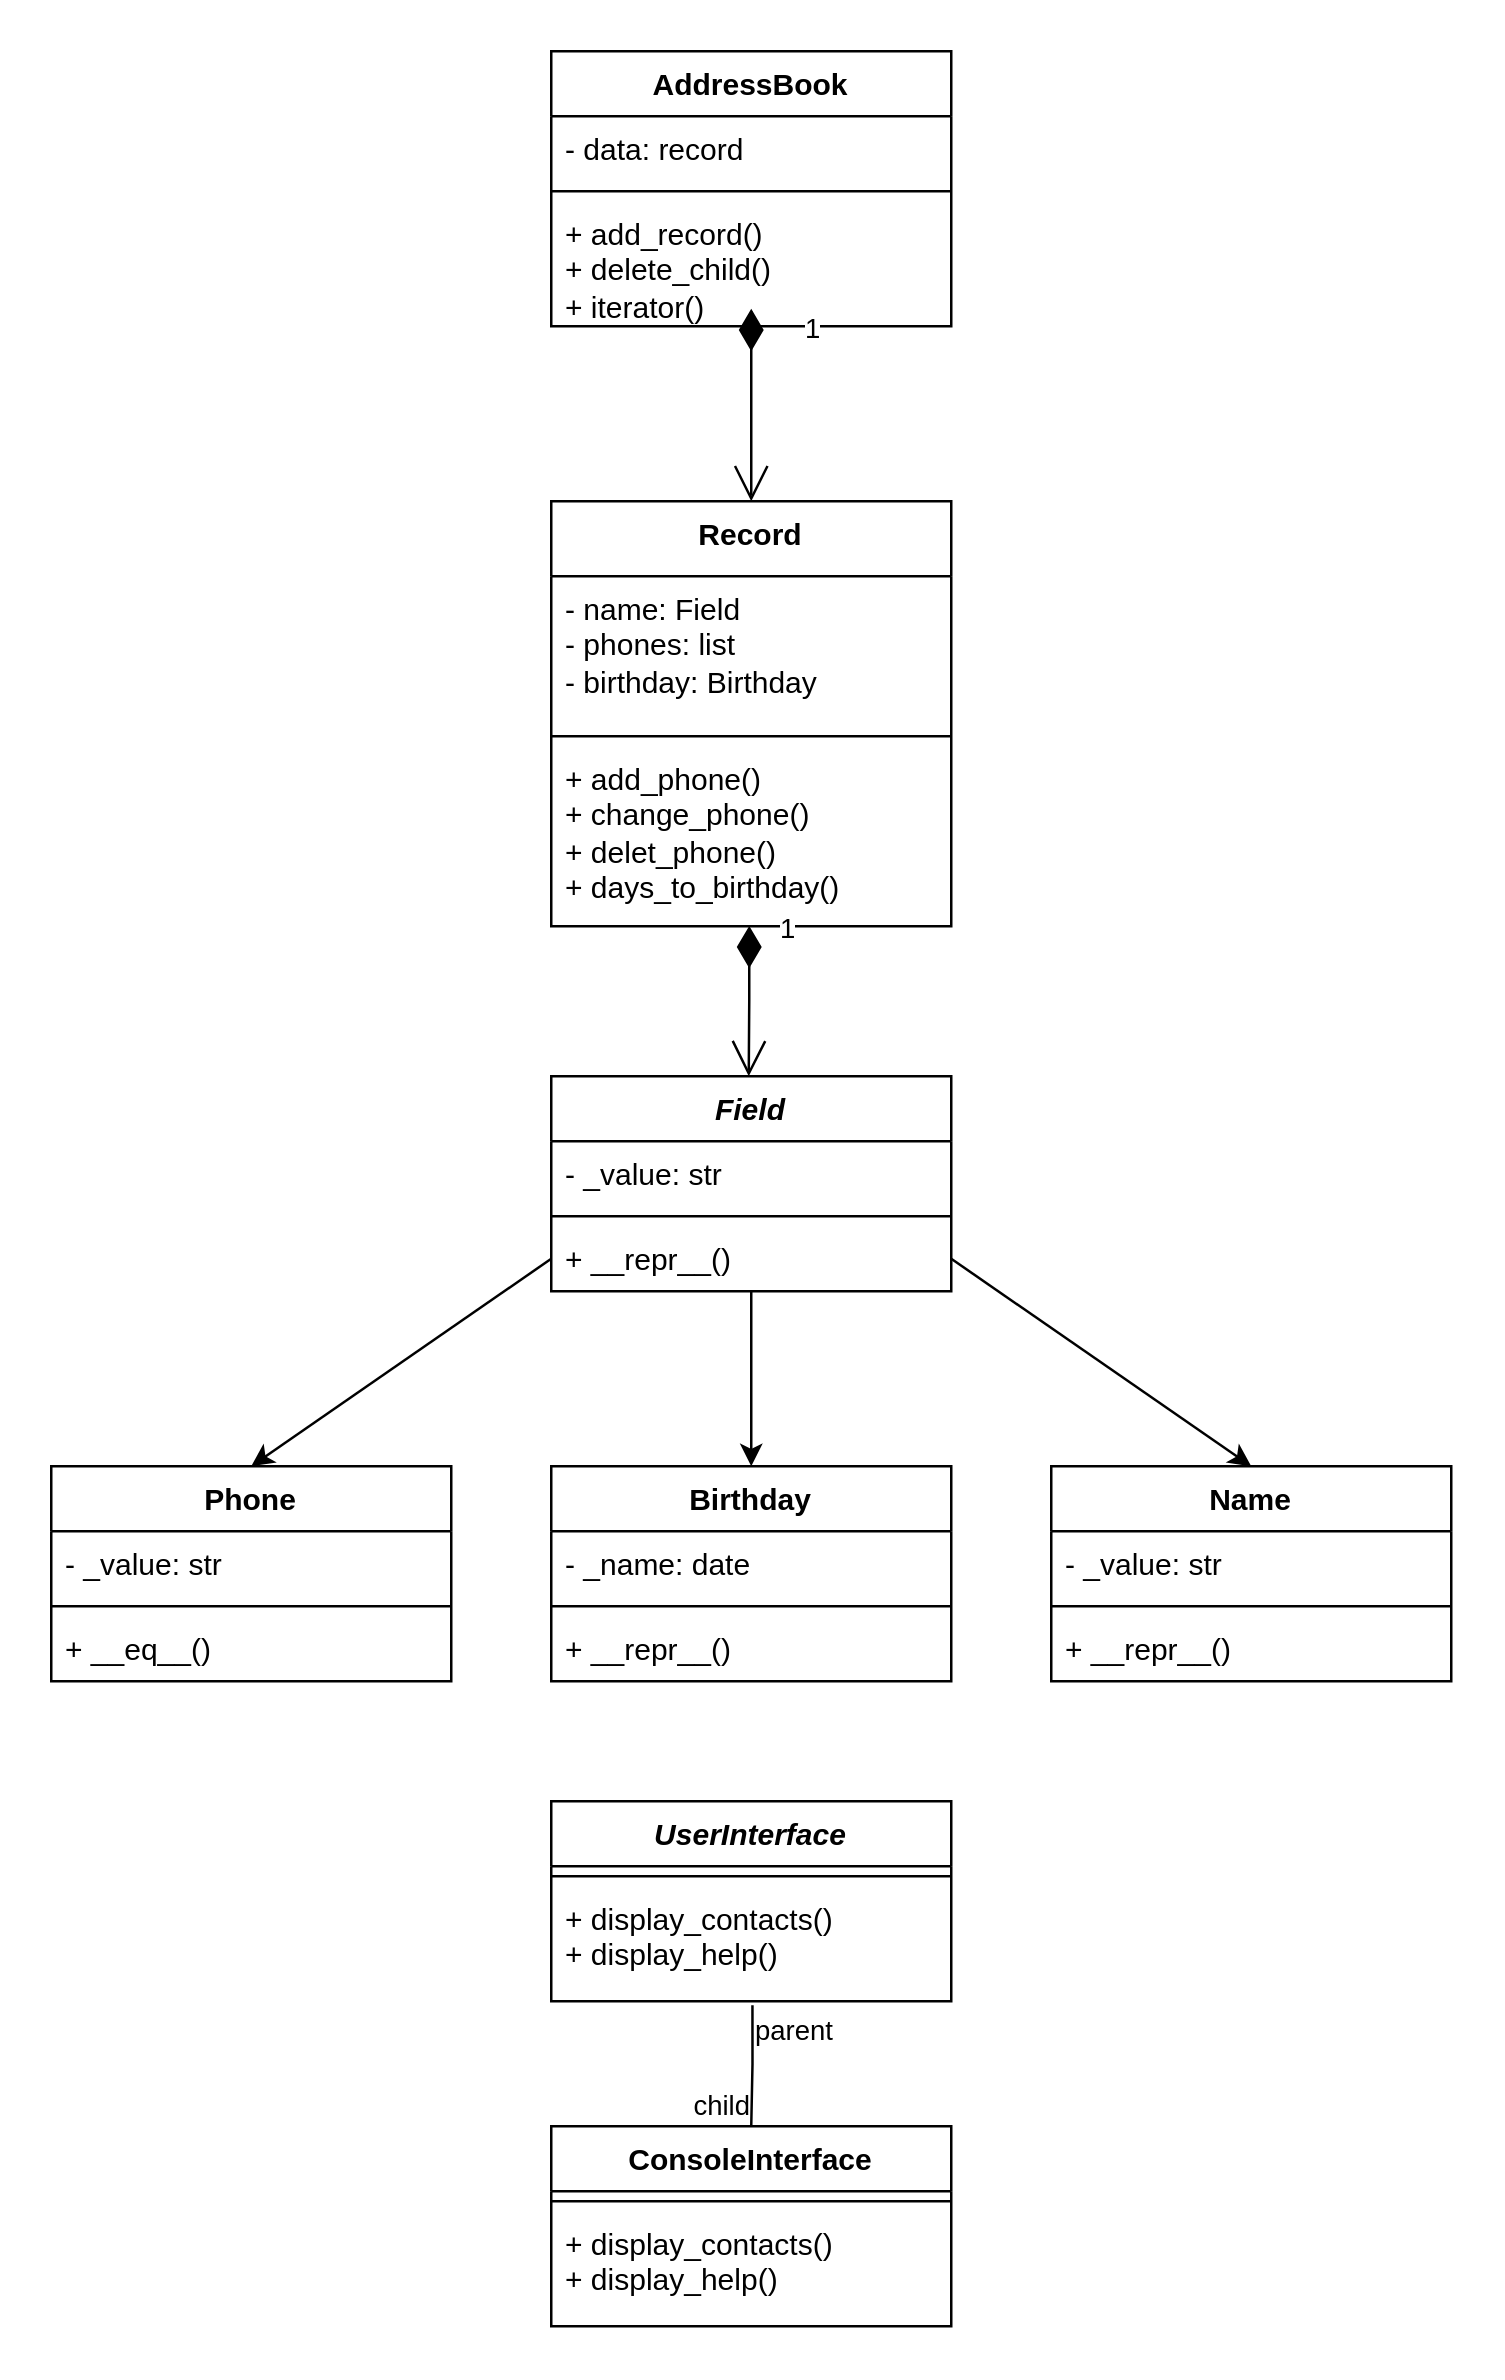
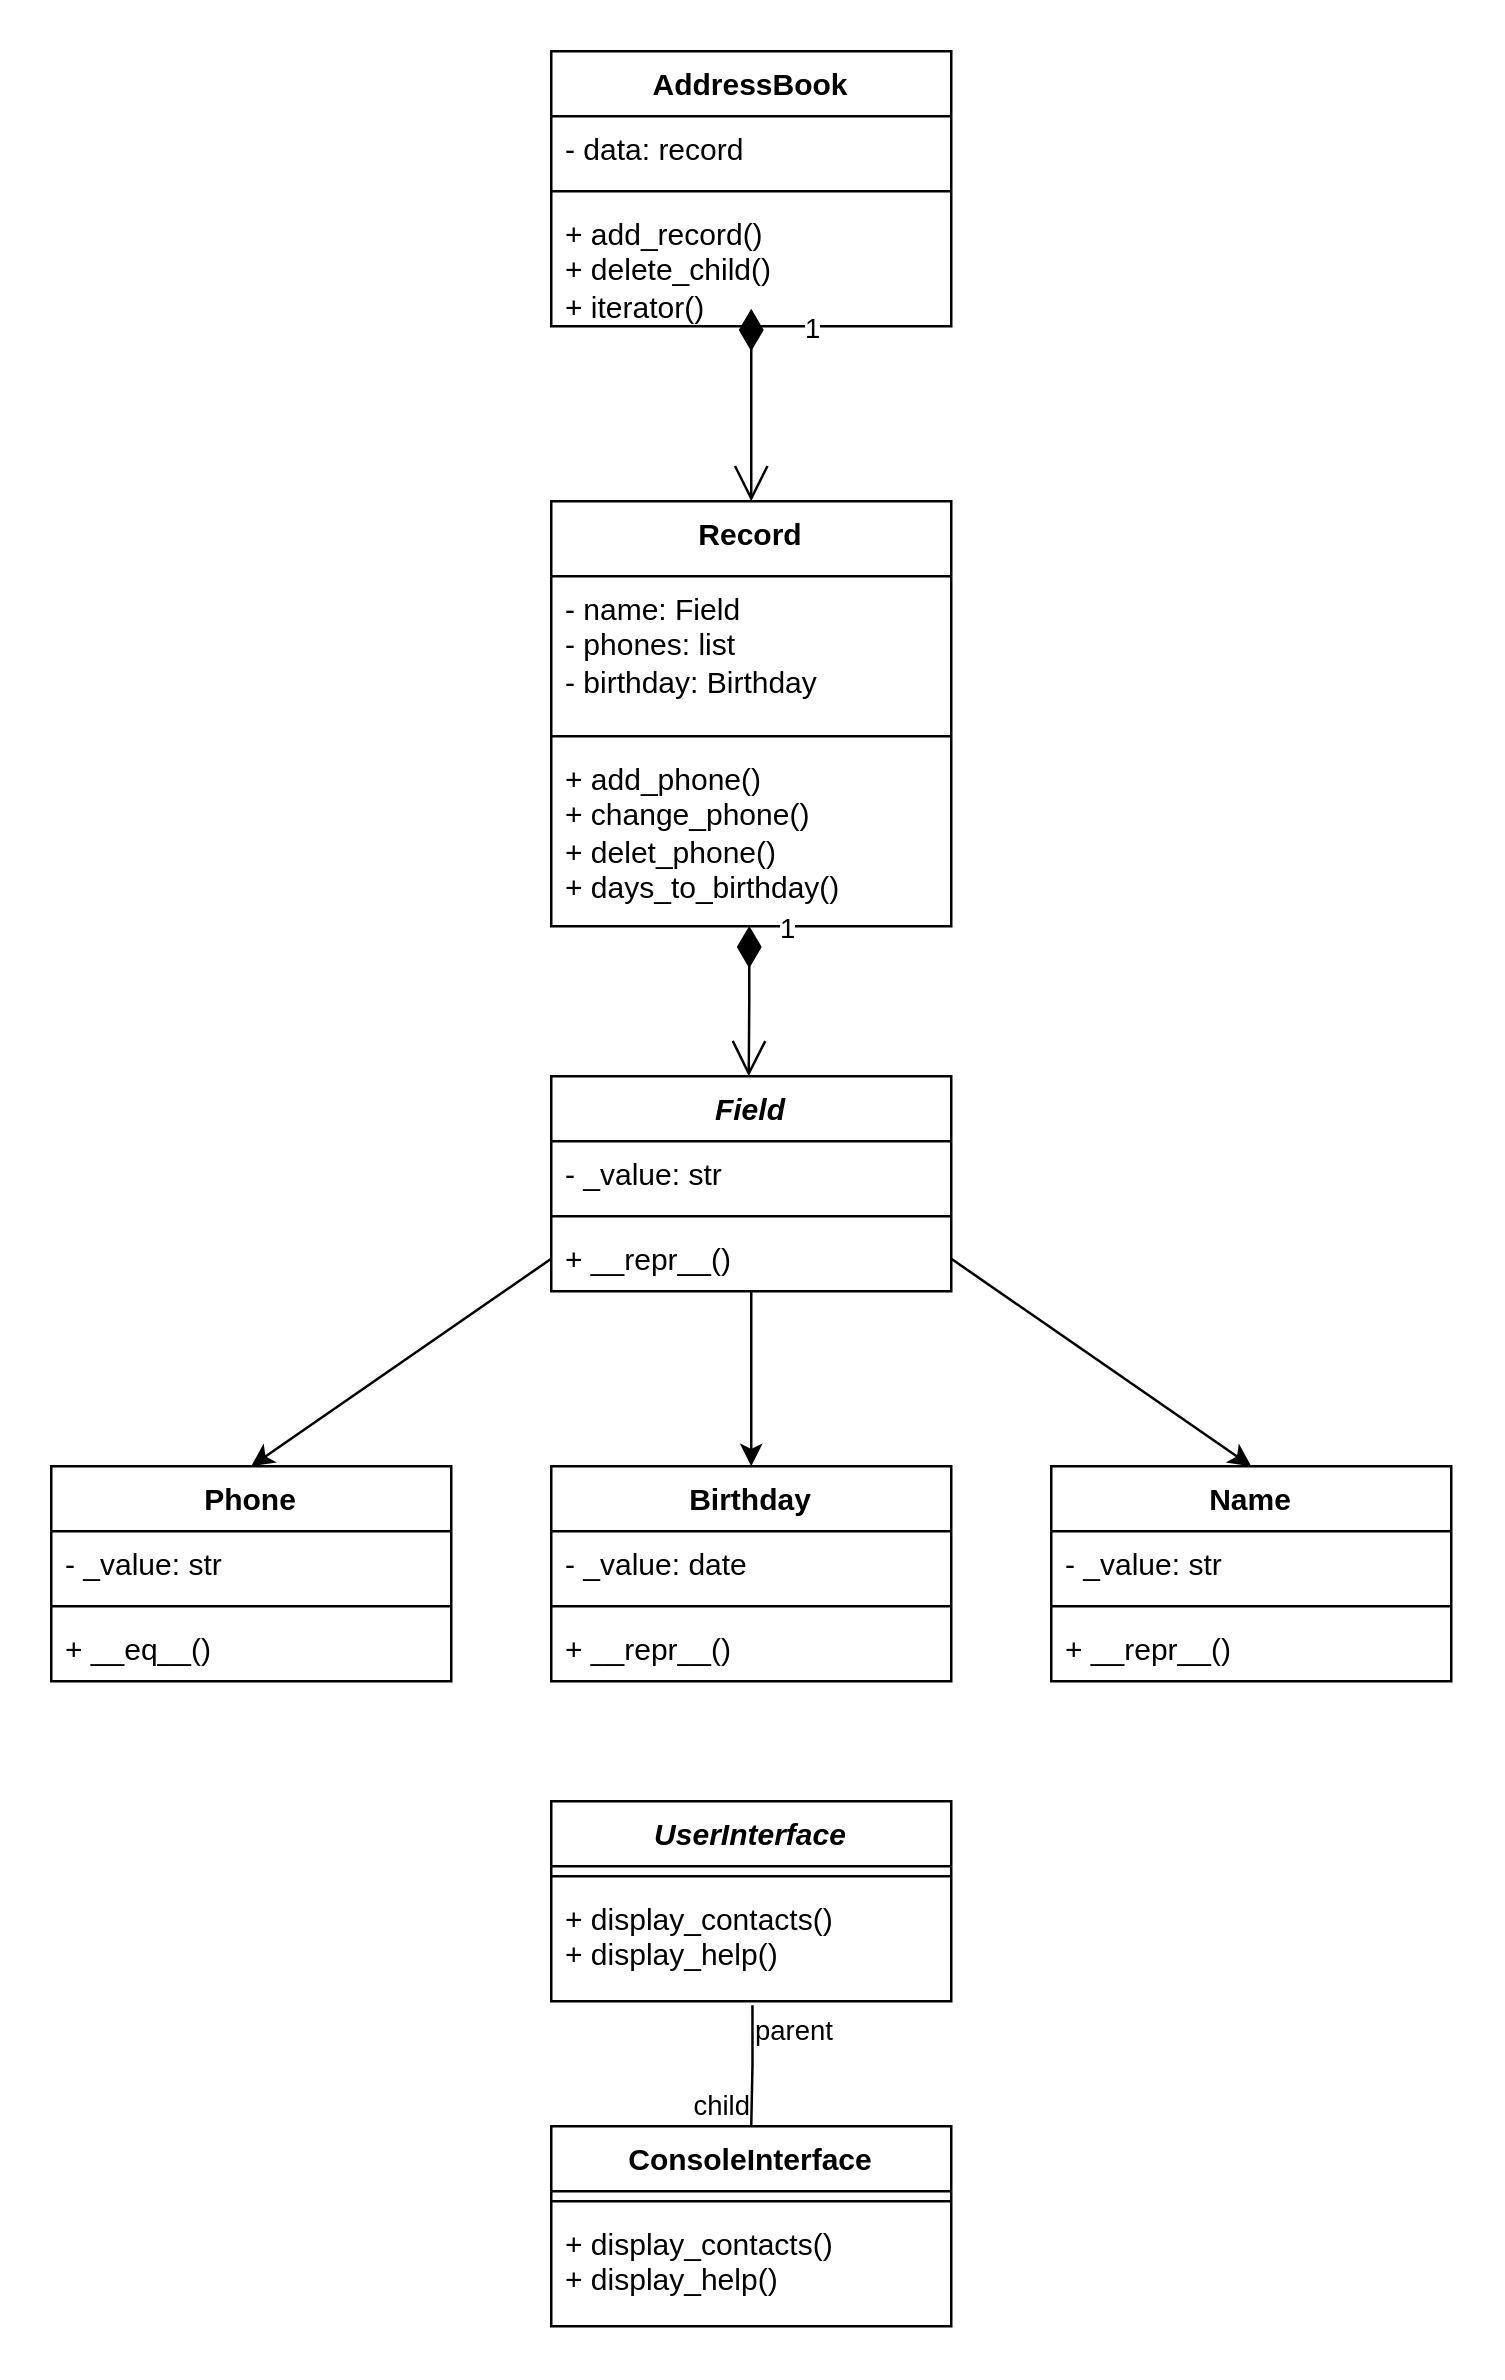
(664, 1567) -> (668, 1567)
